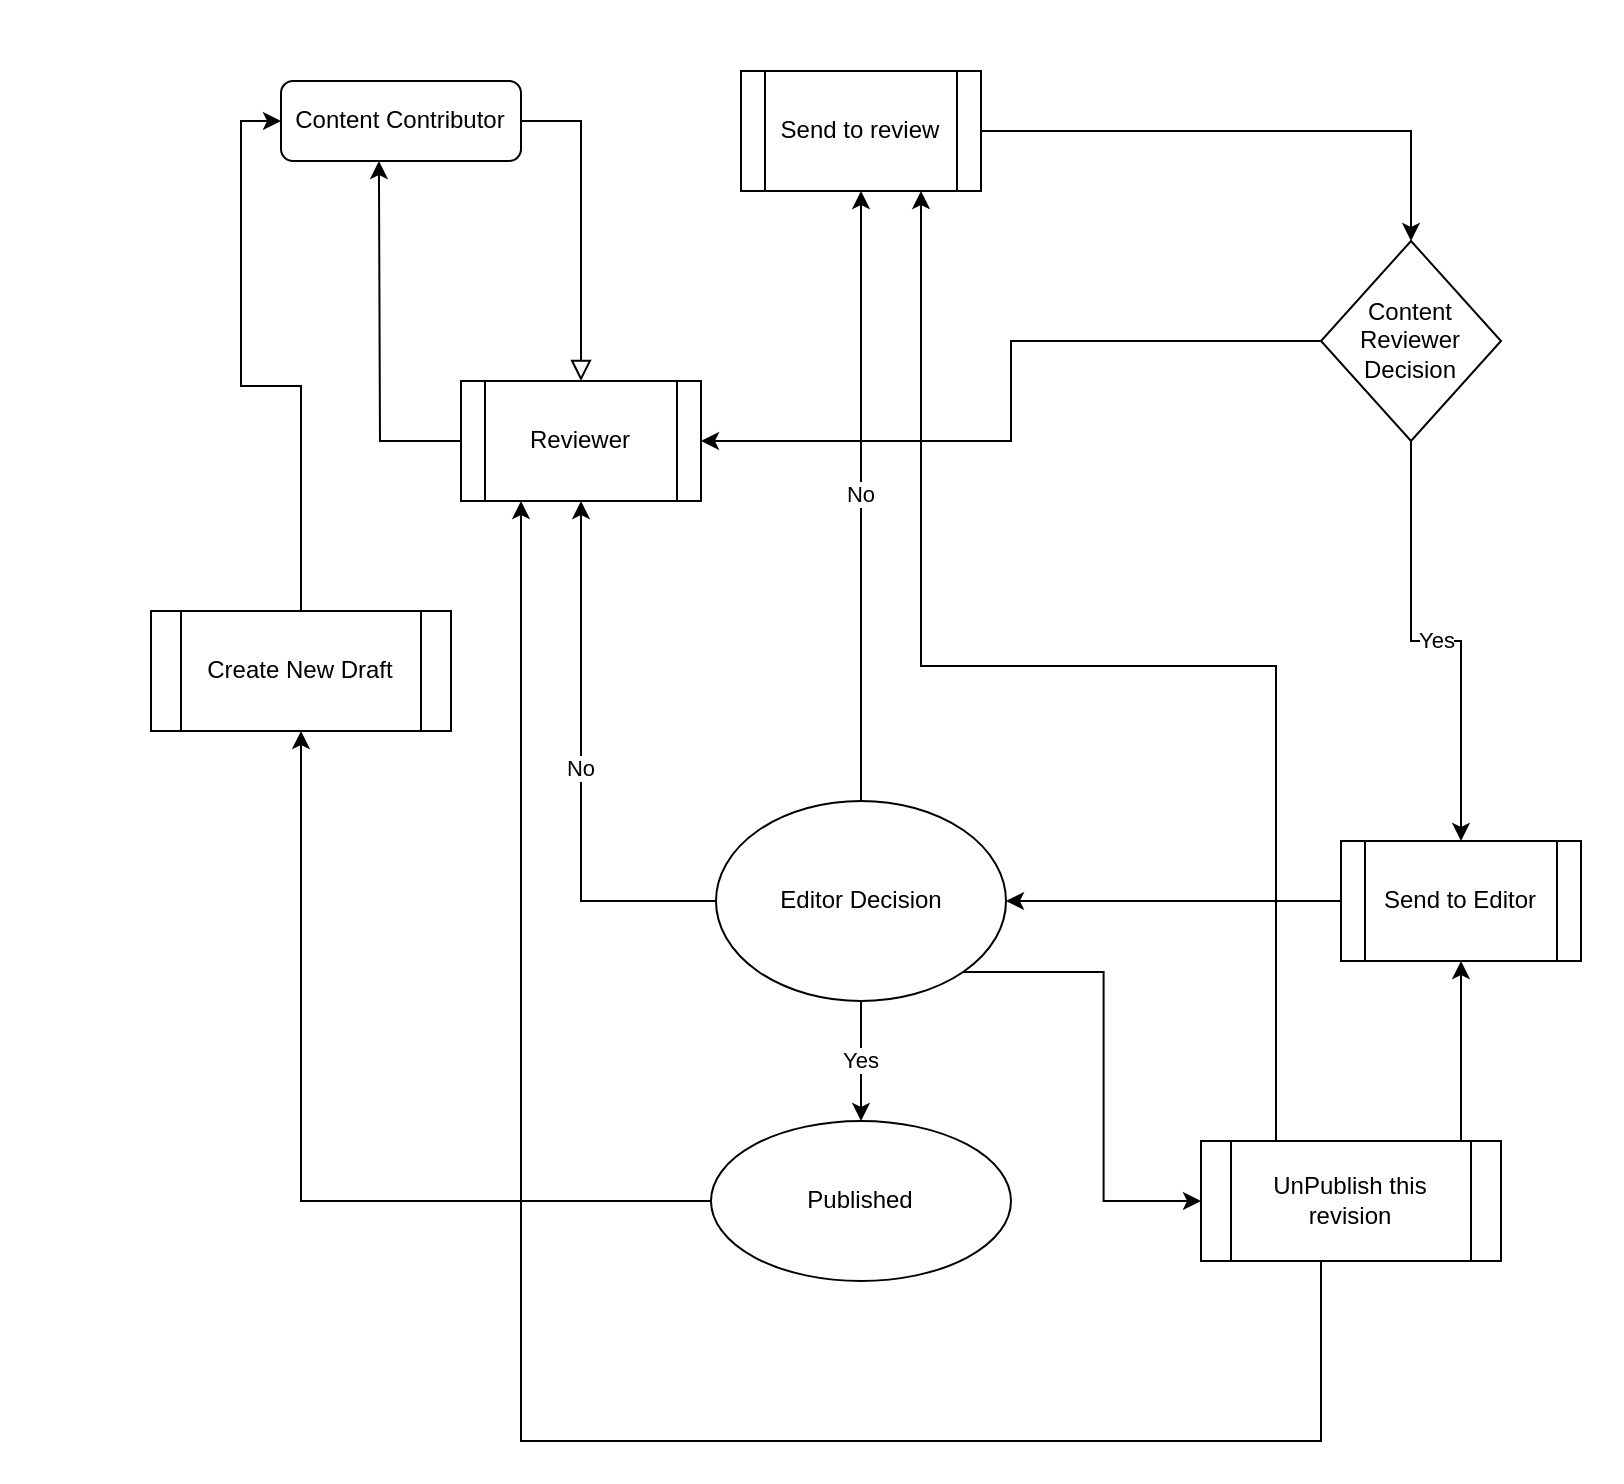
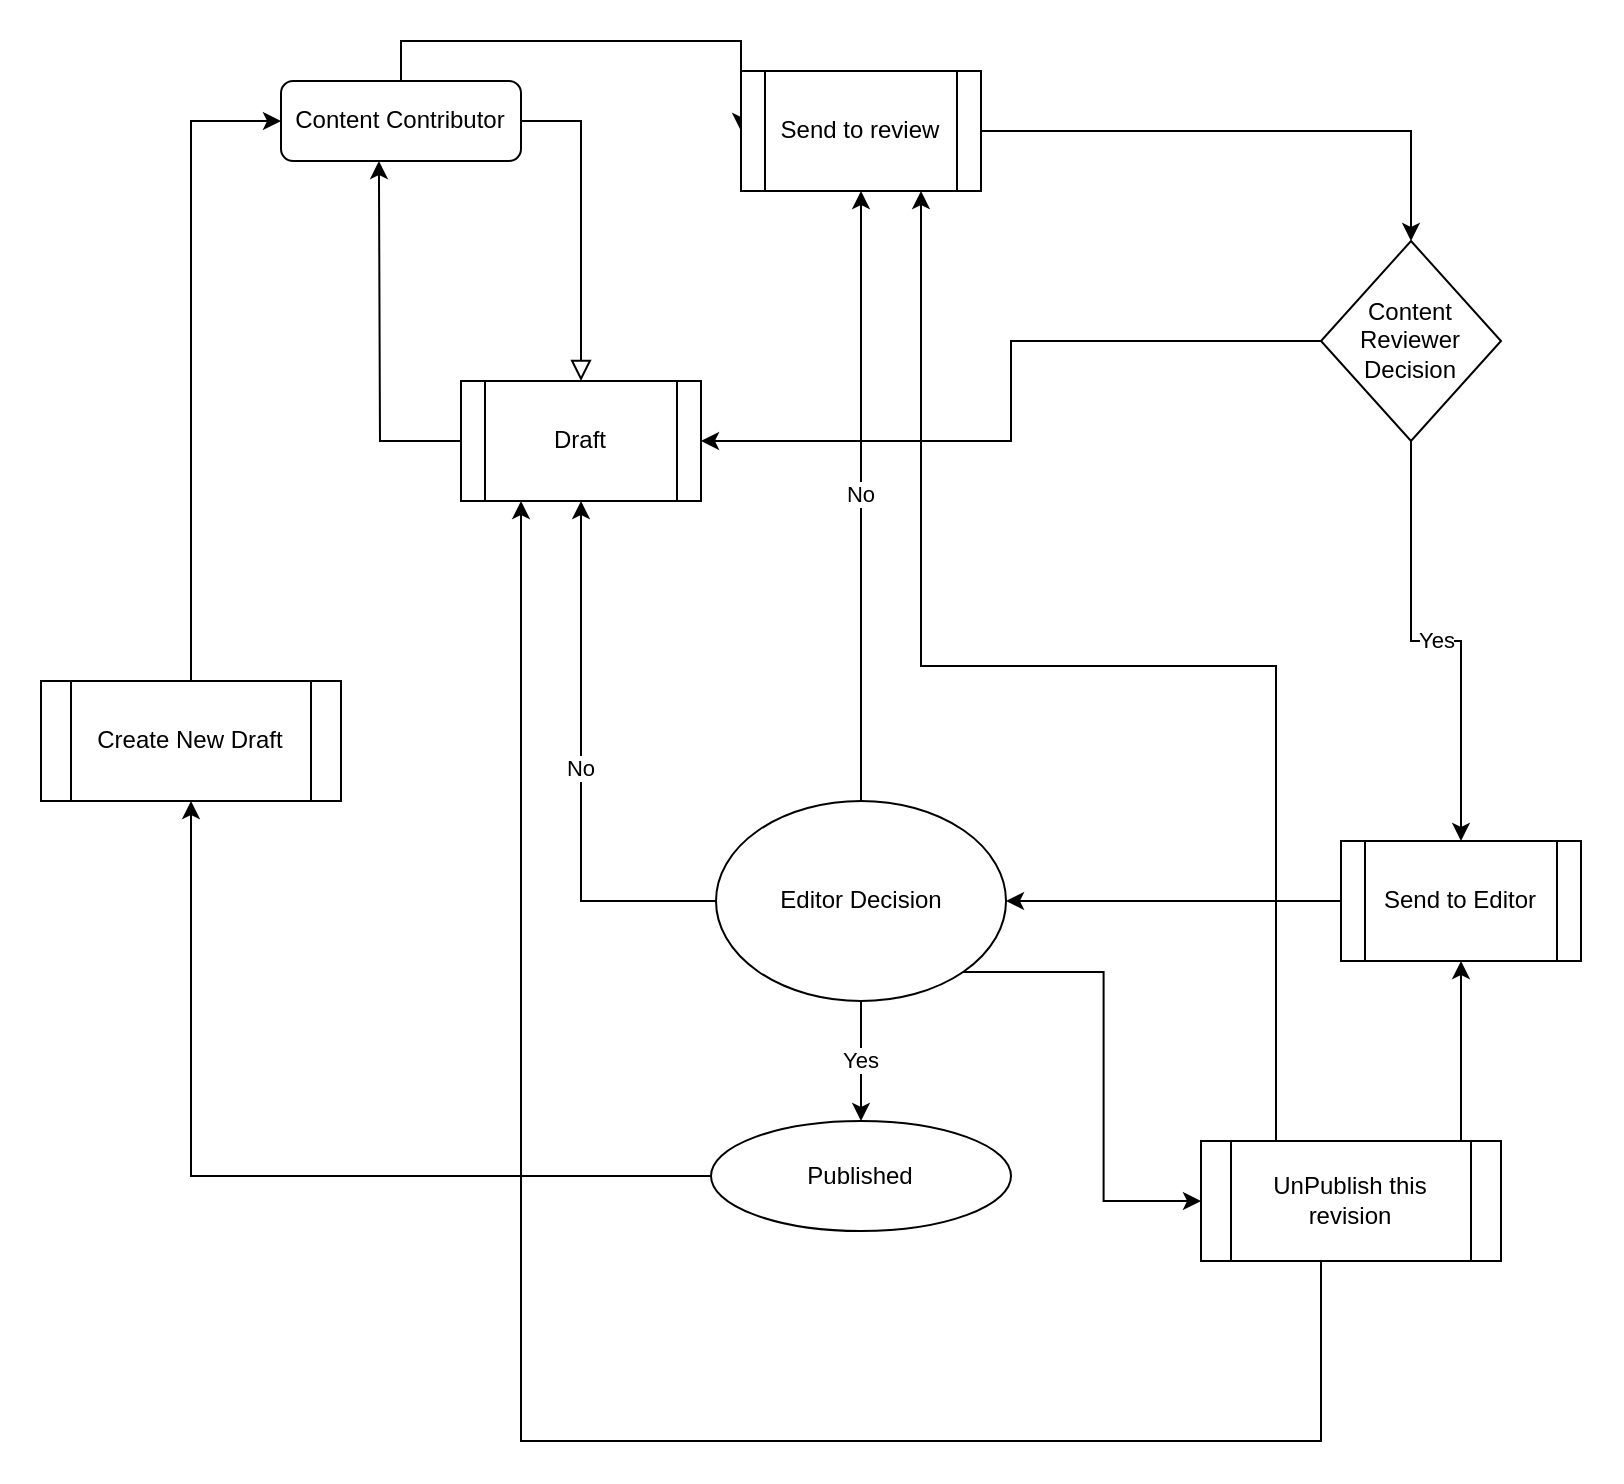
none -> (566, 41)
(581, 441) -> (581, 441)
(301, 671) -> (191, 741)
(861, 1201) -> (861, 1176)
